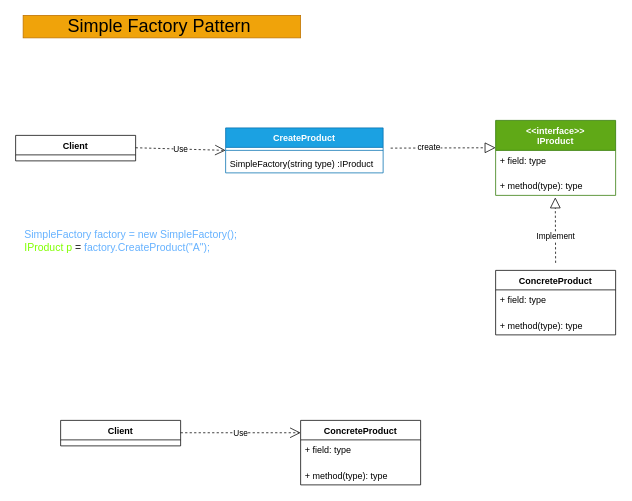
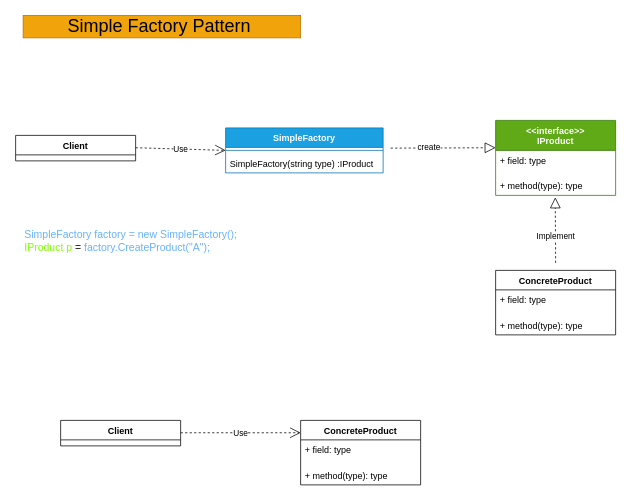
(304, 138) -> (304, 138)
